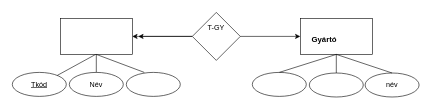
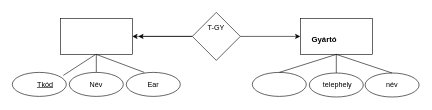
(39, 84) -> (45, 84)
none -> (153, 84)
none -> (338, 85)
